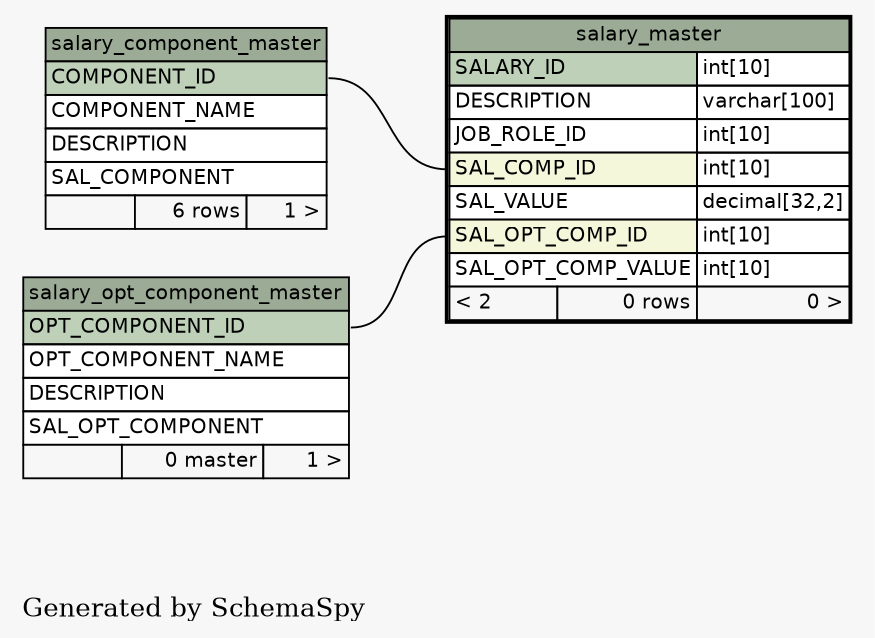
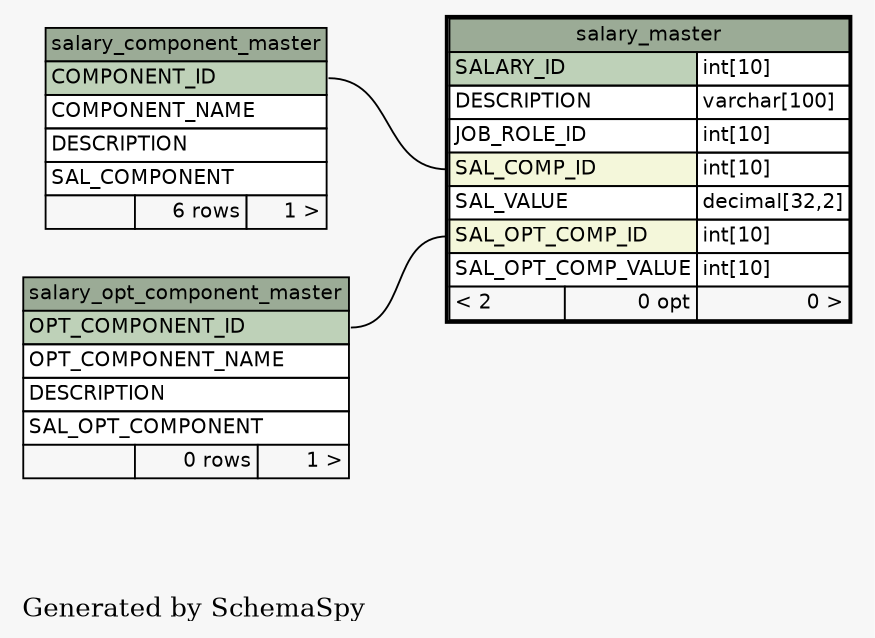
(657, 302) -> (664, 302)
(211, 461) -> (218, 461)
